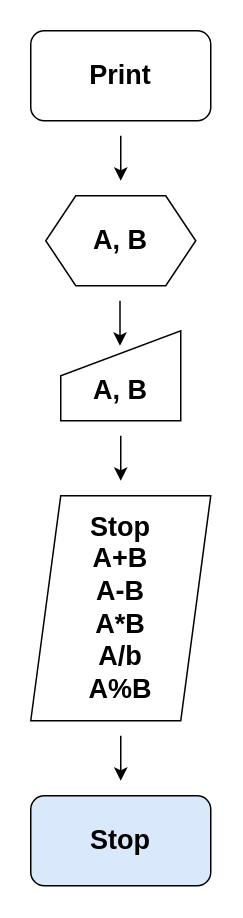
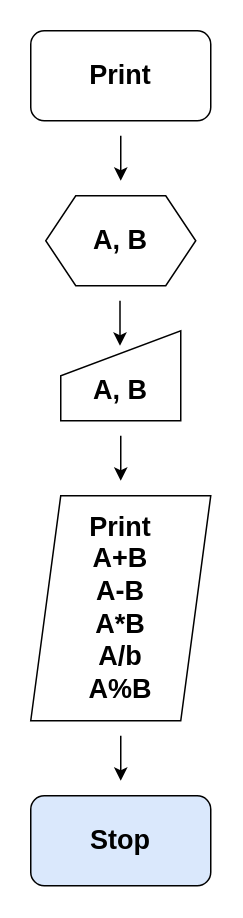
(121, 608) -> (121, 608)
